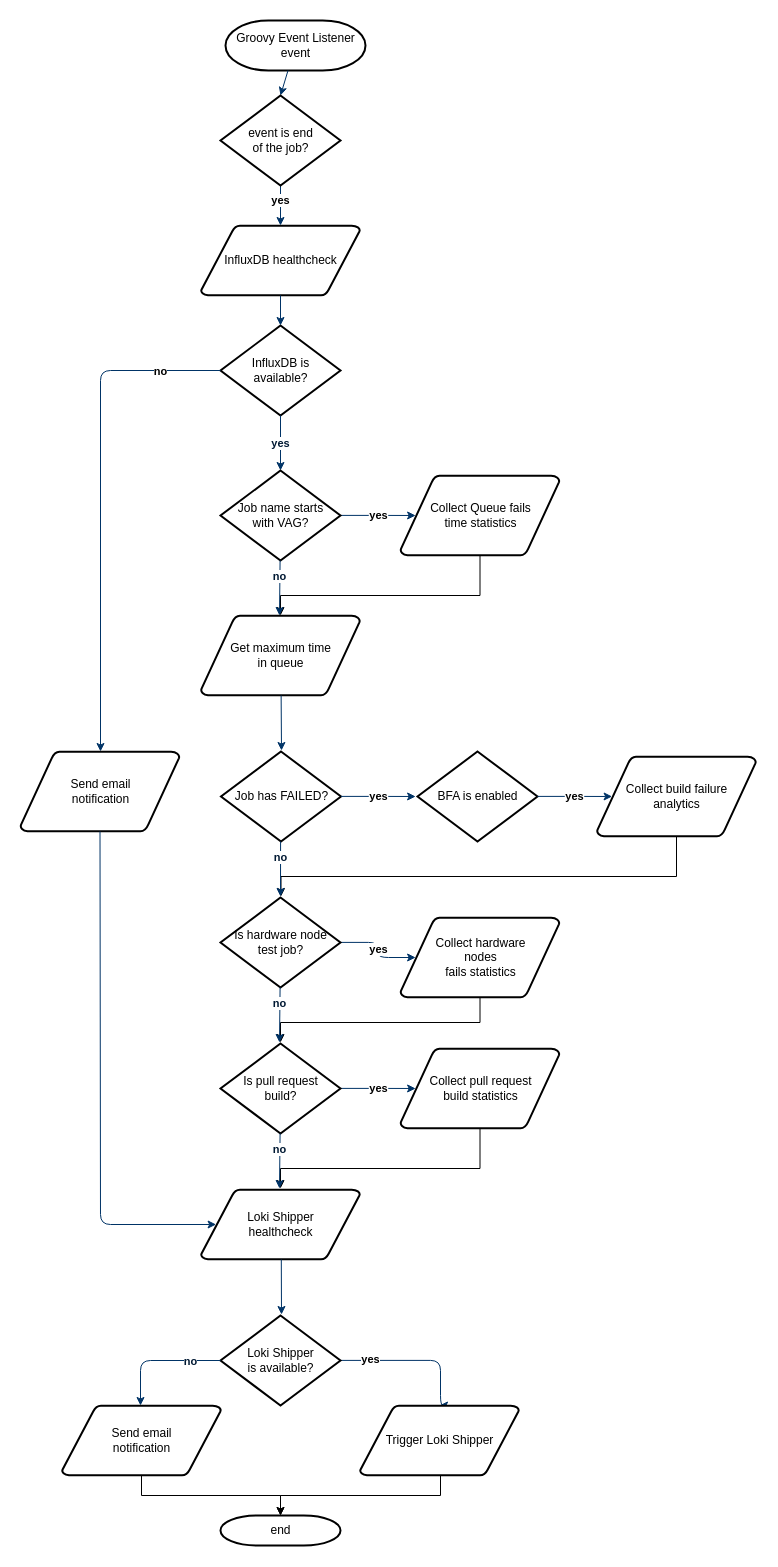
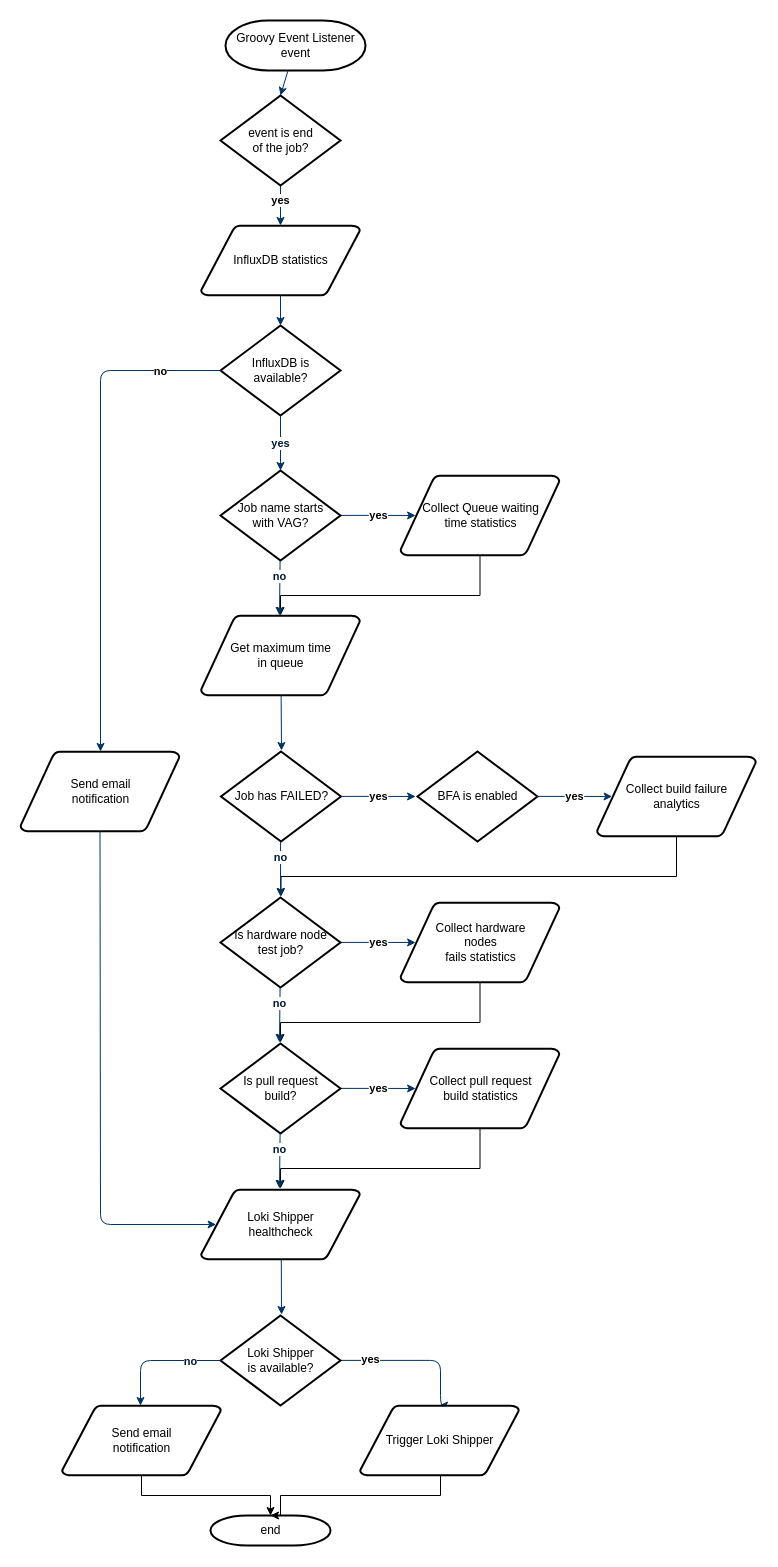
(281, 261) -> (281, 261)
(481, 516) -> (481, 516)
(480, 958) -> (480, 943)
(281, 1531) -> (271, 1531)
